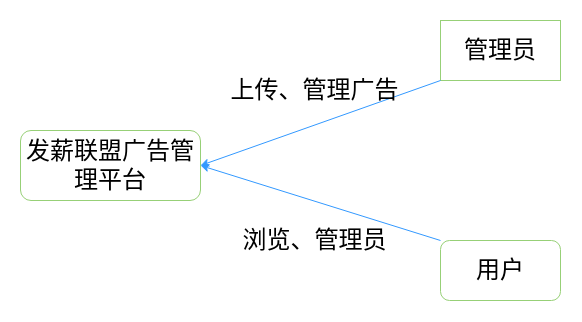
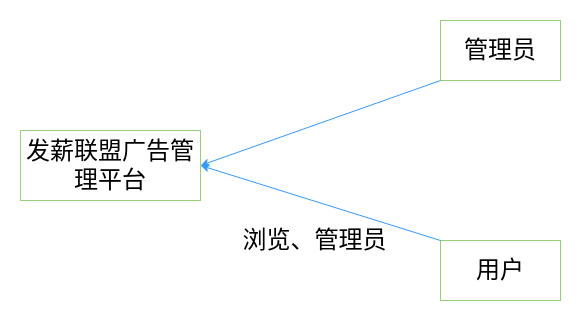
(315, 91) -> none
(111, 166) -> (111, 166)
(501, 271) -> (501, 271)
